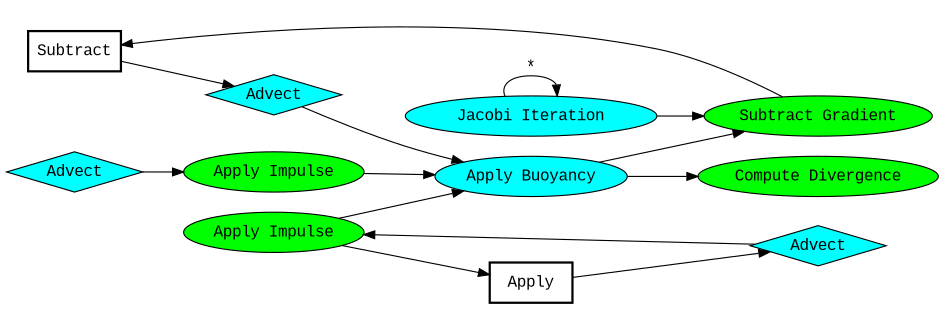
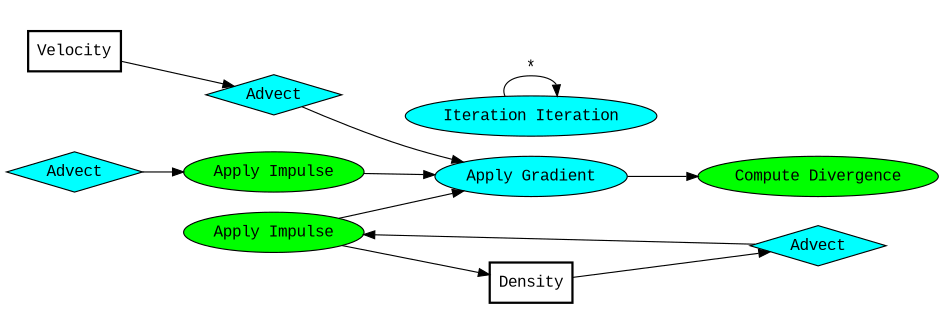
(75, 51) -> (75, 51)
(531, 116) -> (531, 116)
(818, 116) -> none
(531, 176) -> (531, 176)
(531, 283) -> (531, 283)
